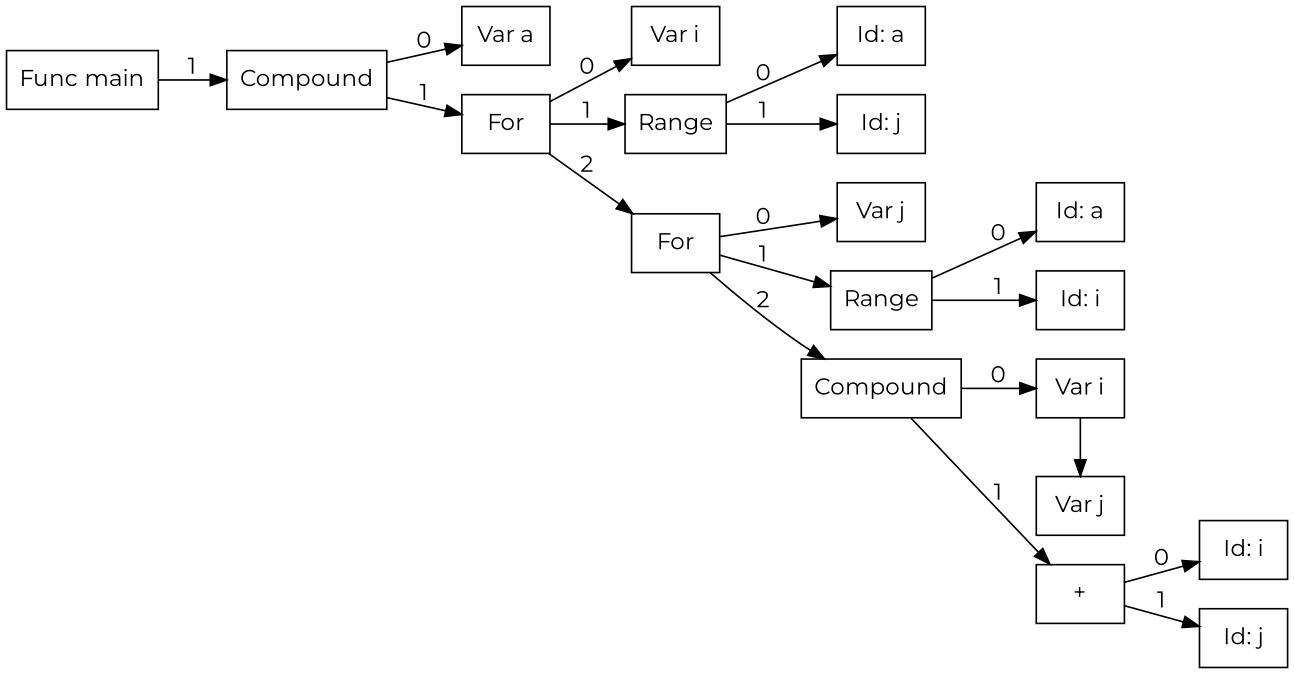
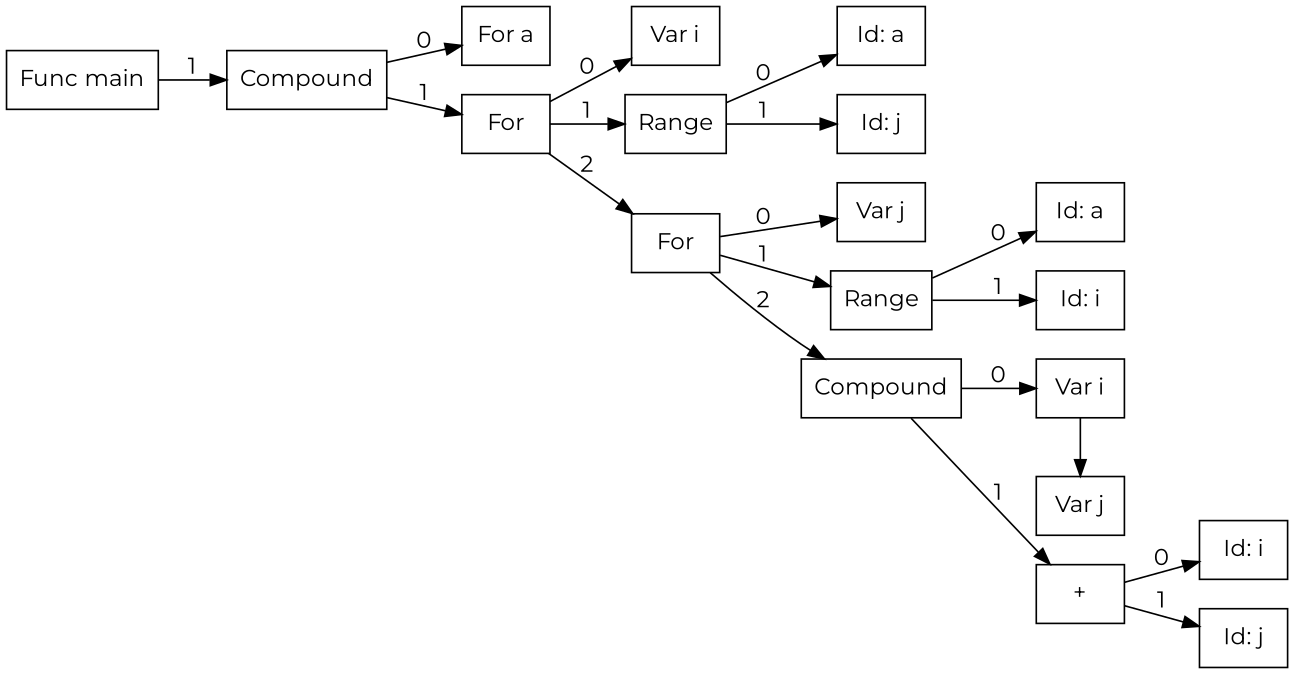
(506, 36) -> (506, 36)
